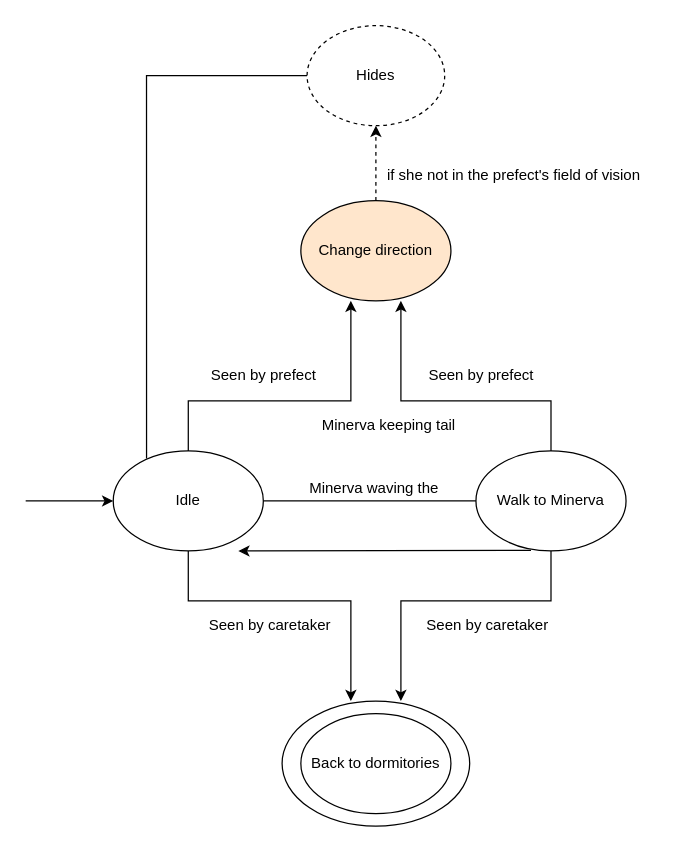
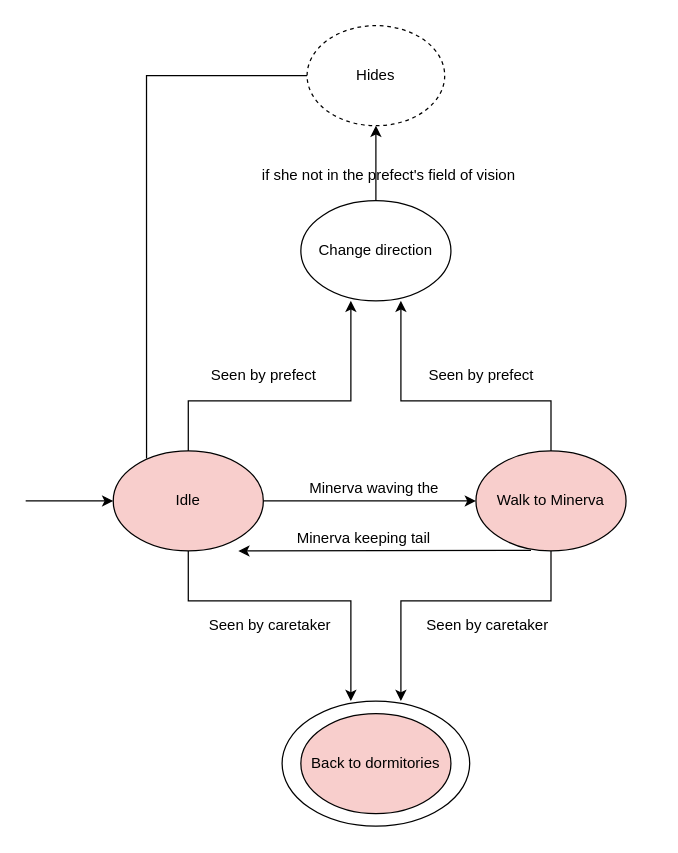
(376, 166) -> (376, 166)
(513, 176) -> (388, 176)
(376, 251) -> (376, 251)
(388, 426) -> (363, 538)
(188, 501) -> (188, 501)
(469, 501) -> (466, 501)
(551, 501) -> (551, 501)
(376, 763) -> (376, 763)
